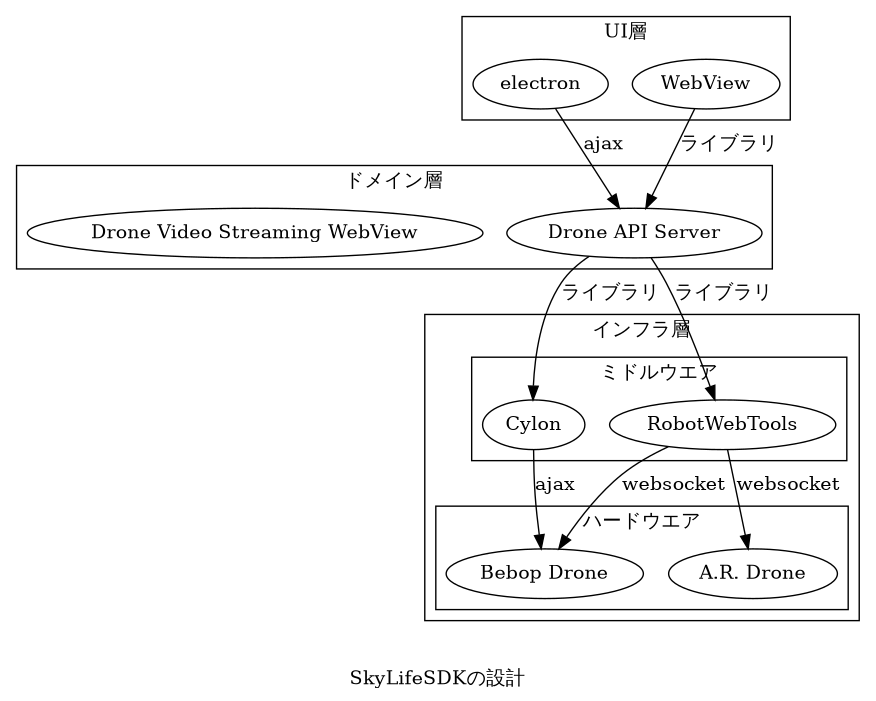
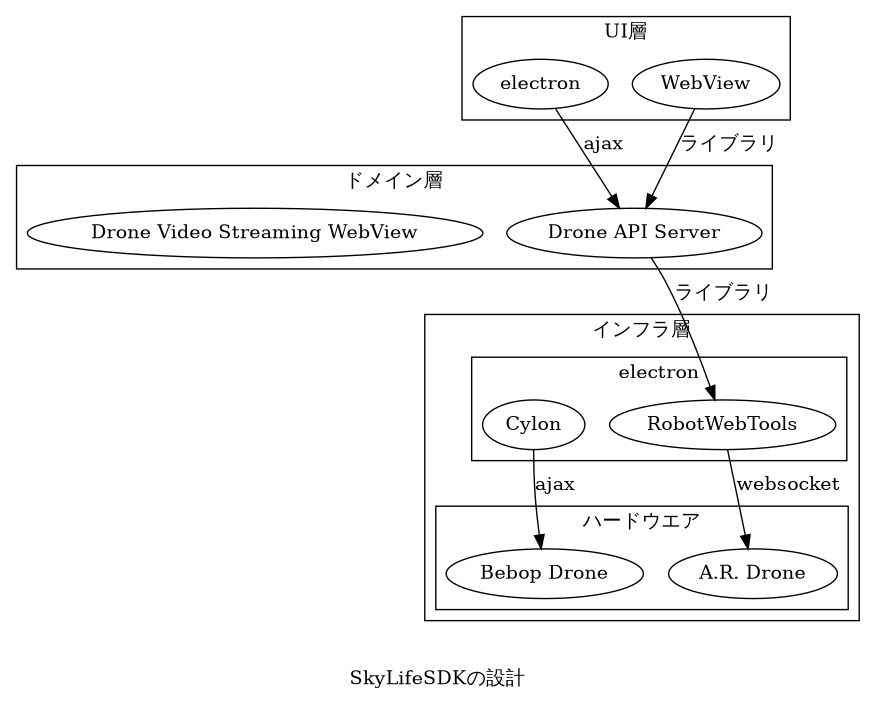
(550, 304) -> none
(659, 373) -> (659, 373)
(611, 484) -> none
